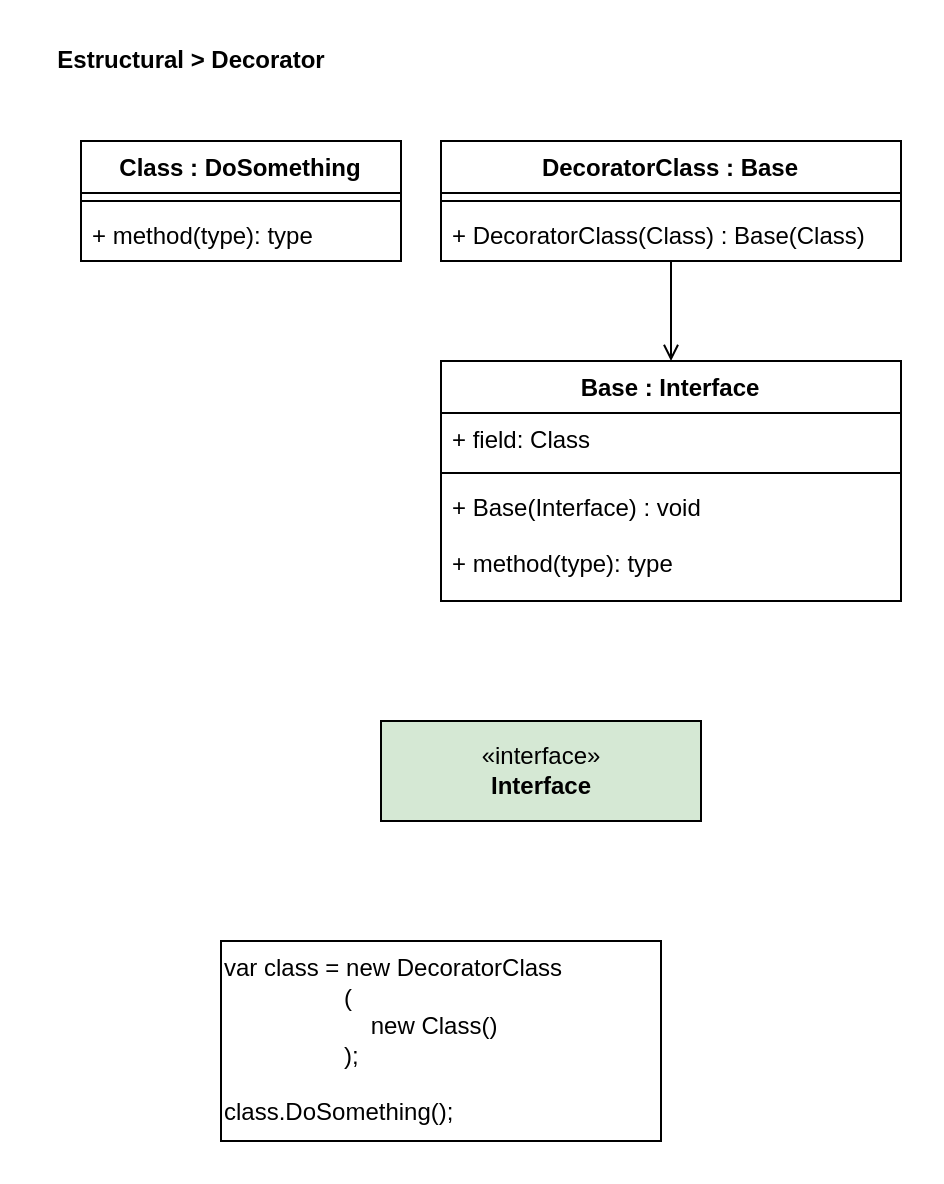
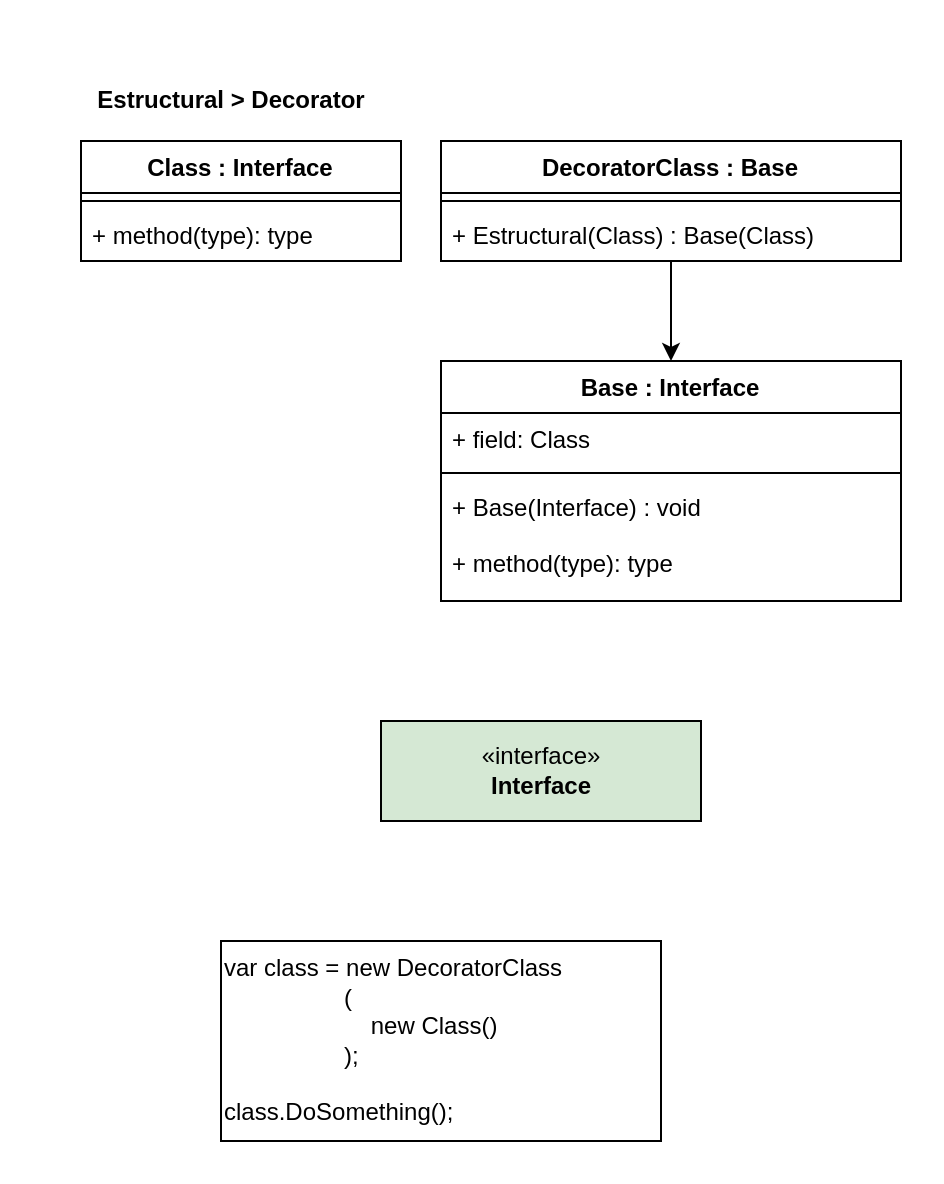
(191, 61) -> (231, 101)
(240, 168) -> (240, 168)
(679, 236) -> (659, 236)
(671, 348) -> (671, 346)
